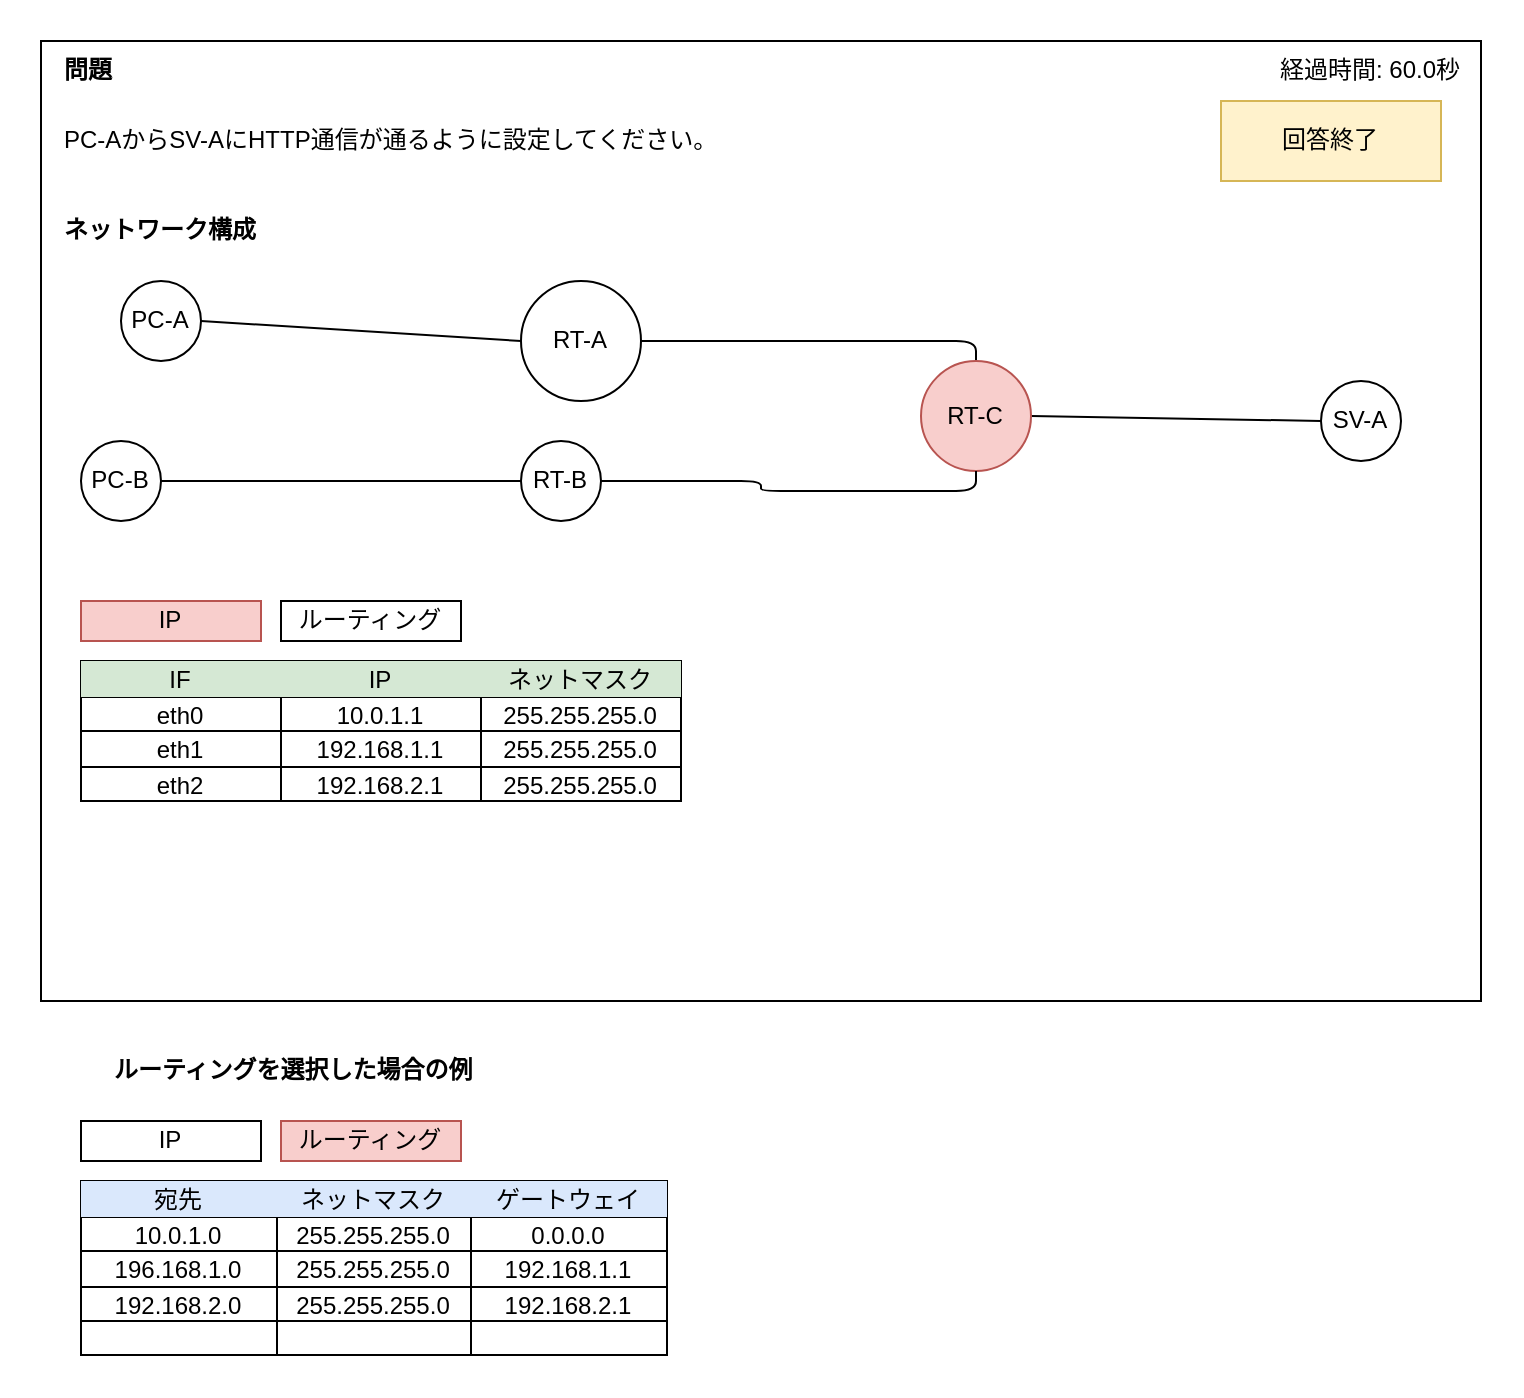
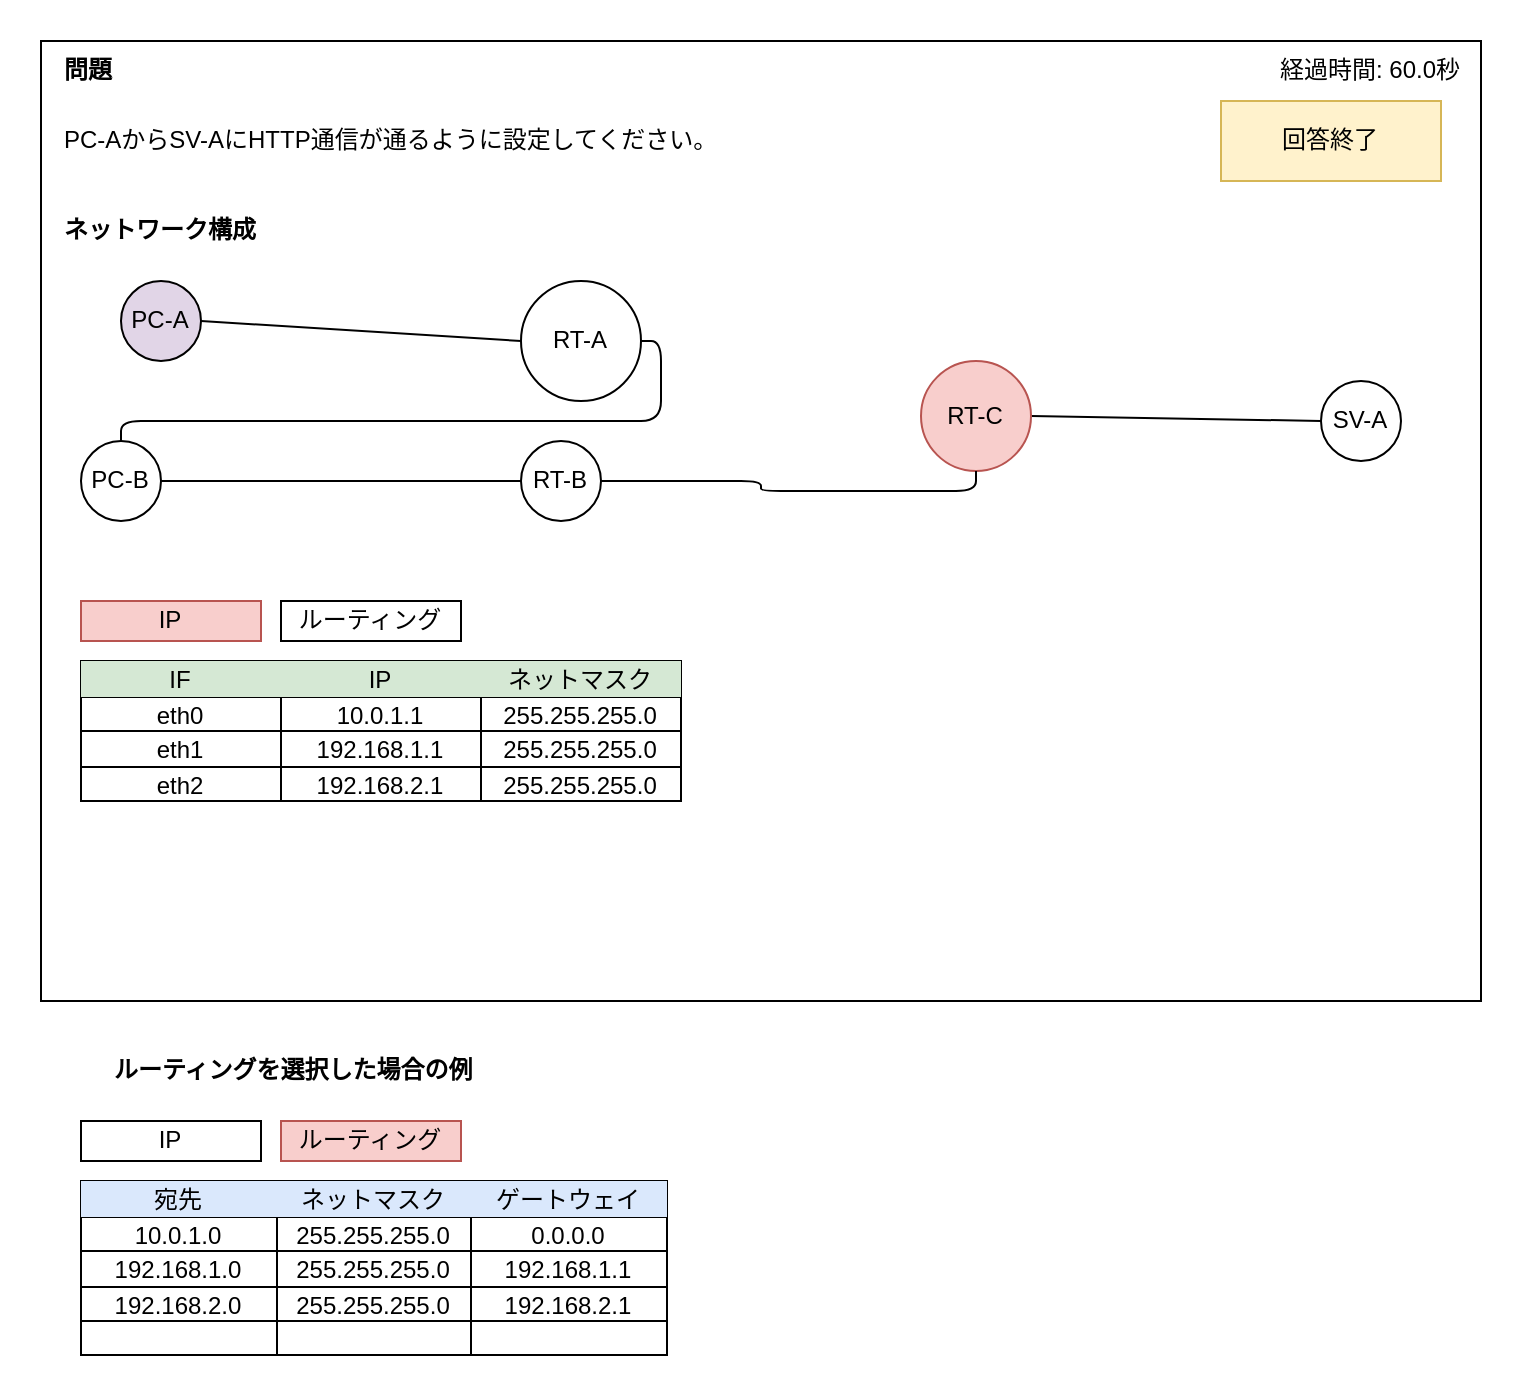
(161, 321) -> (161, 321)
(818, 341) -> (419, 421)
(179, 1269) -> (179, 1269)
